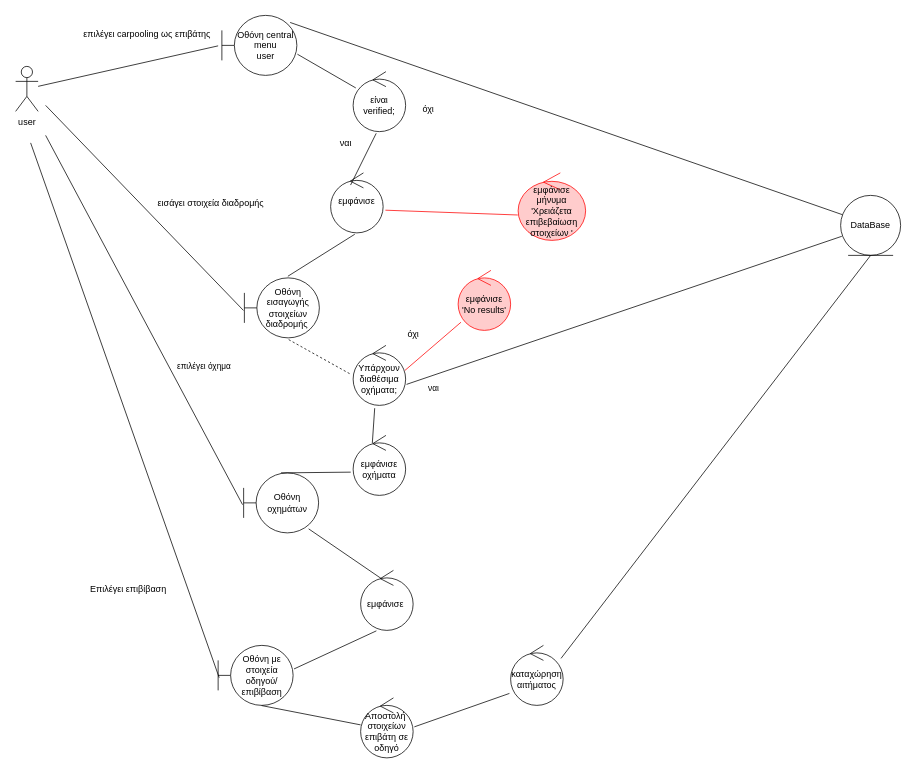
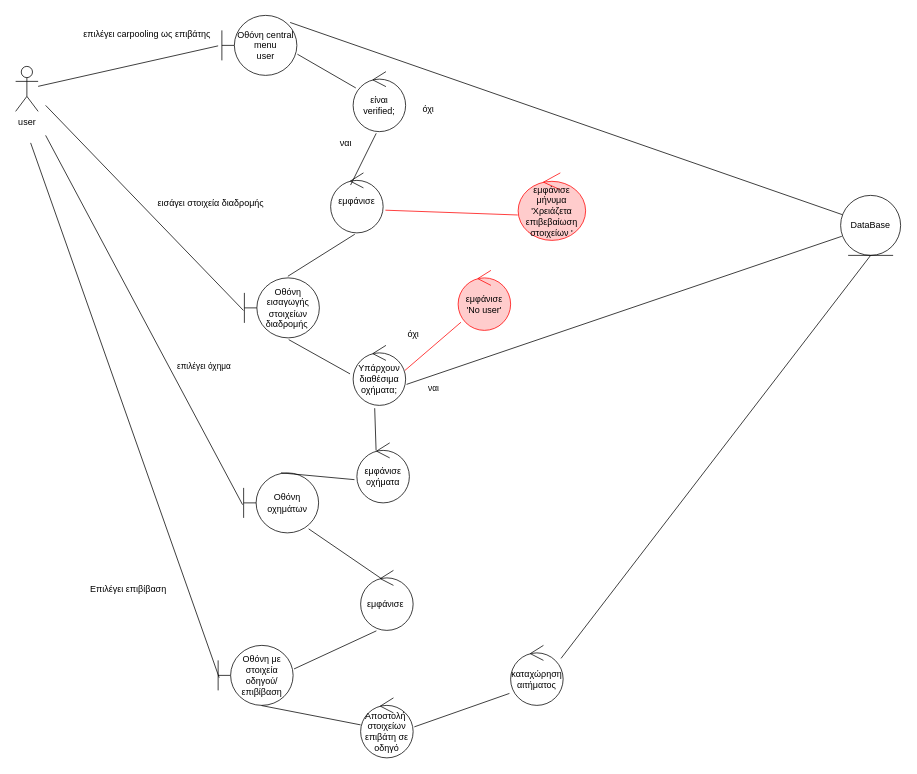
(484, 304) -> (484, 304)
(319, 357) -> (319, 357)
(379, 465) -> (383, 473)
